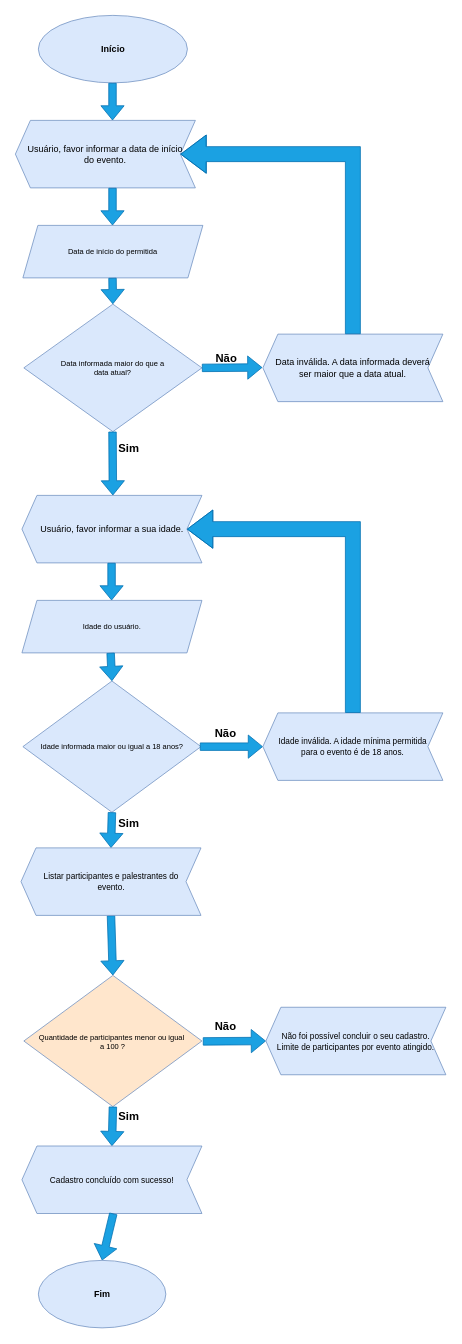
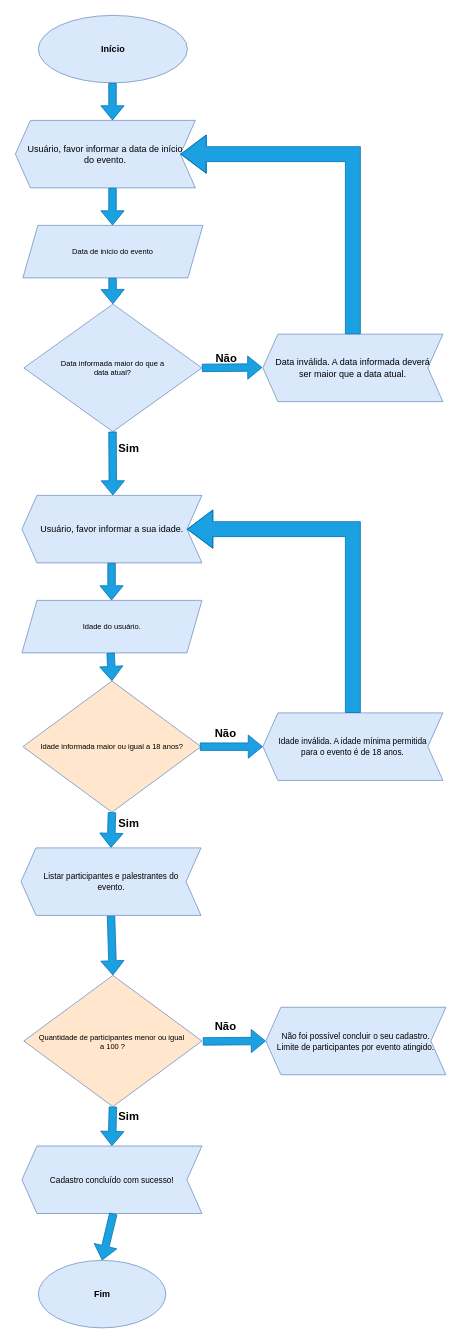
(113, 252) -> (113, 252)
(112, 747) -> (112, 747)
